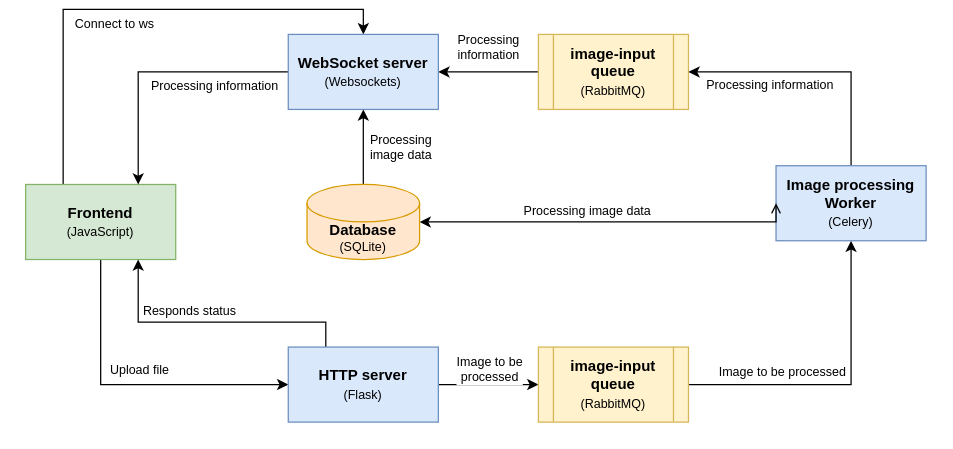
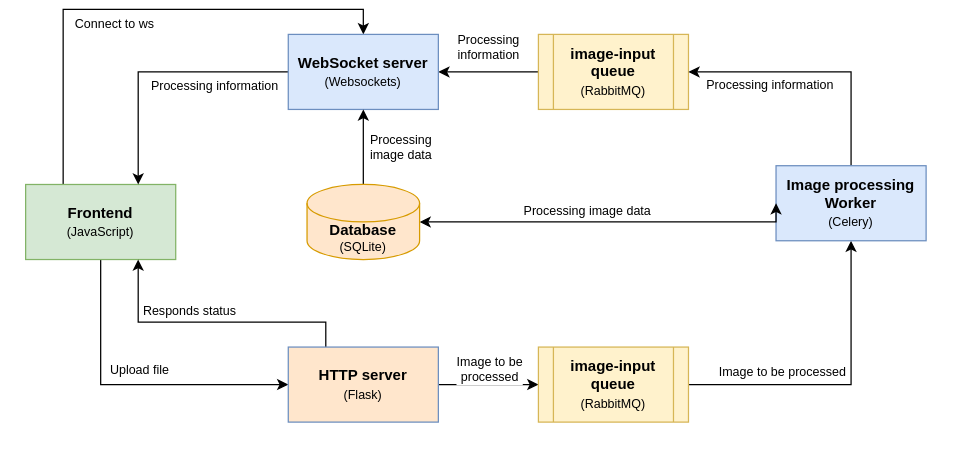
(776, 211) -> (776, 213)
(363, 384) -> (363, 384)
